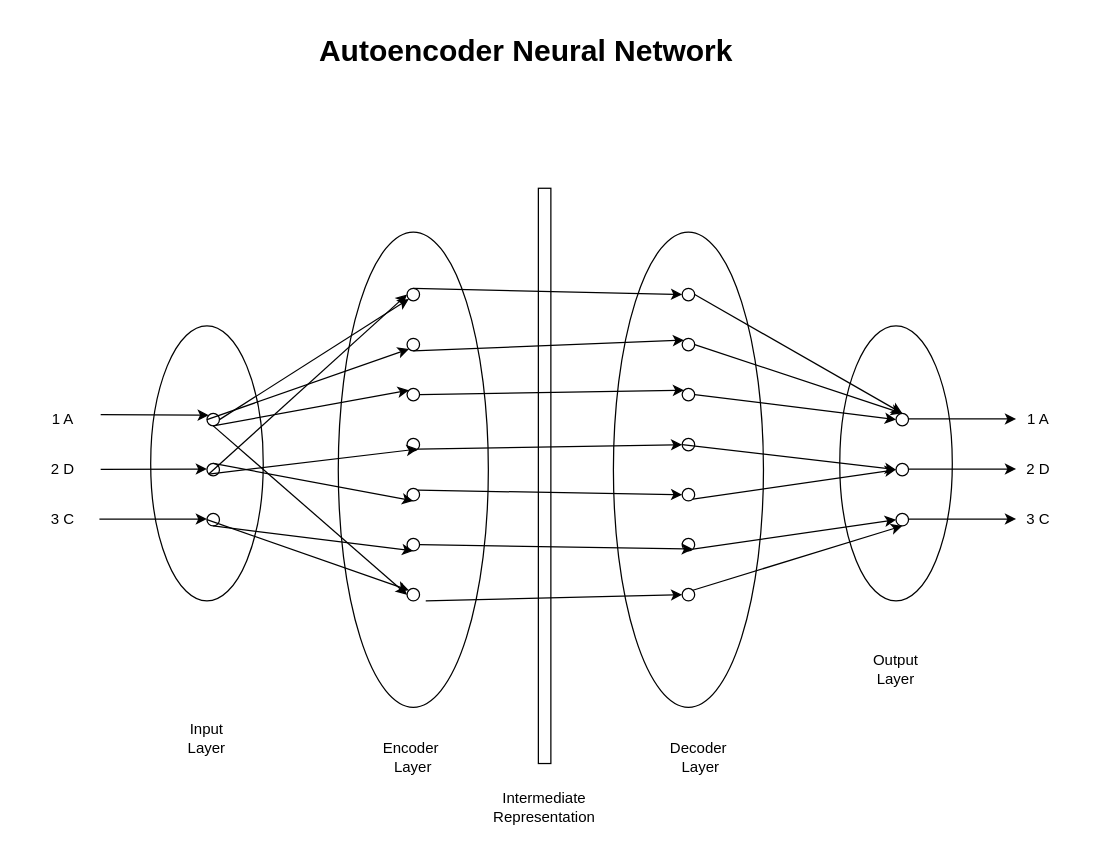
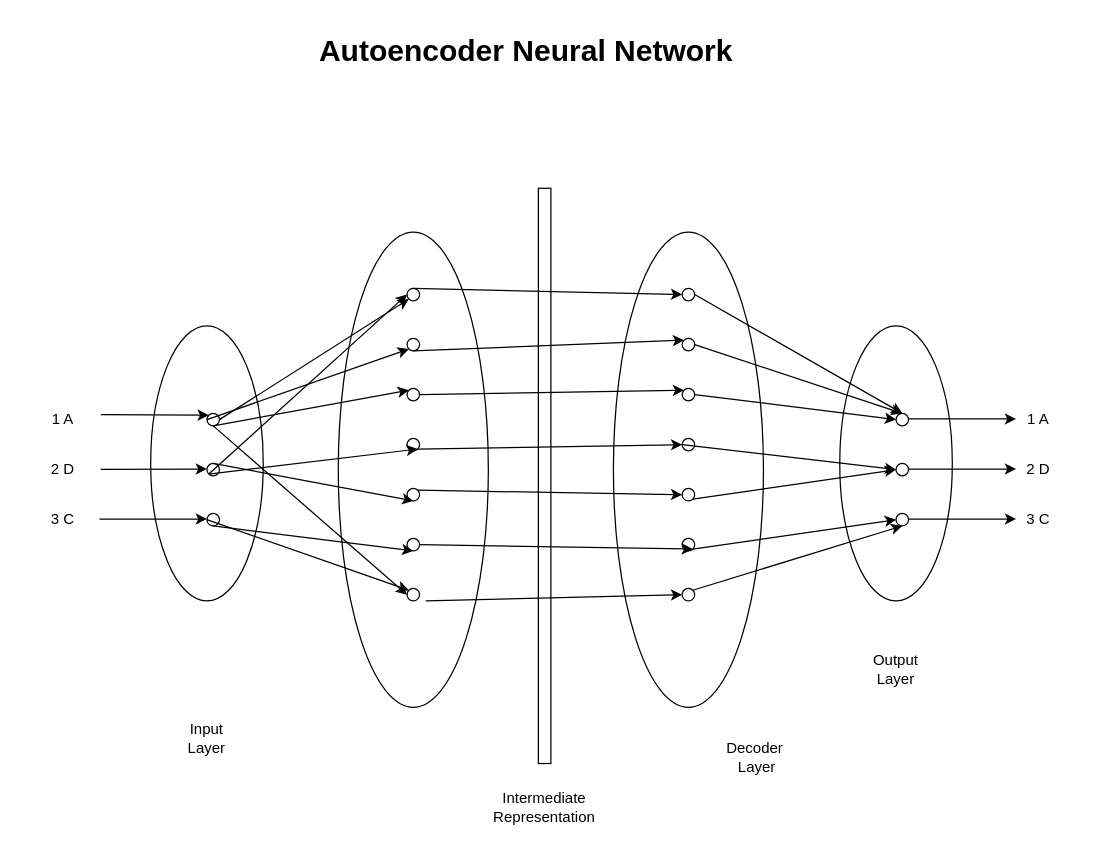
(413, 757) -> none
(701, 757) -> (757, 757)
